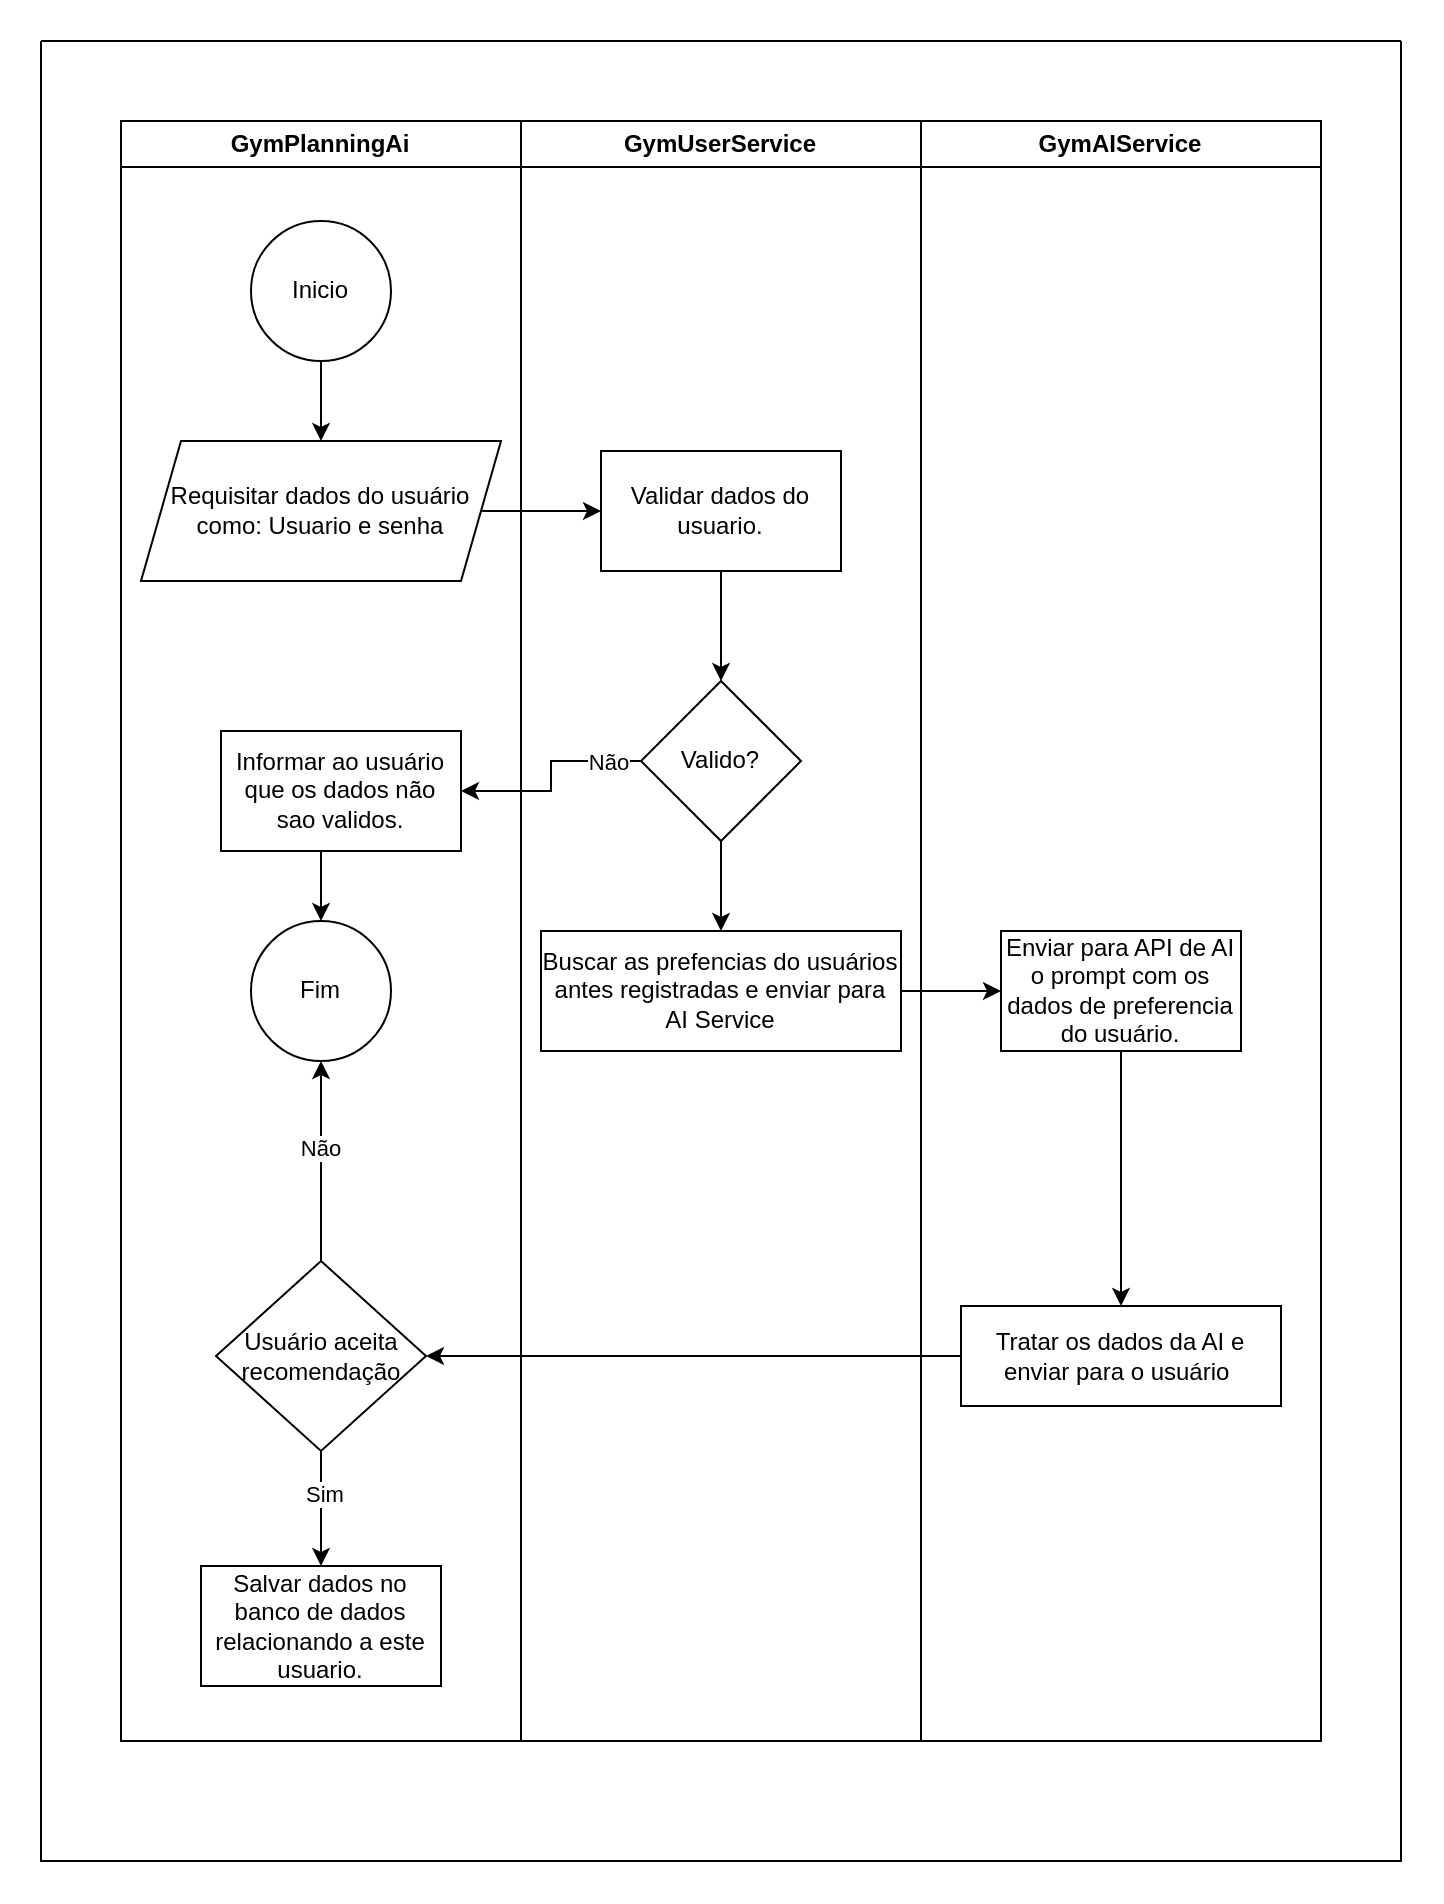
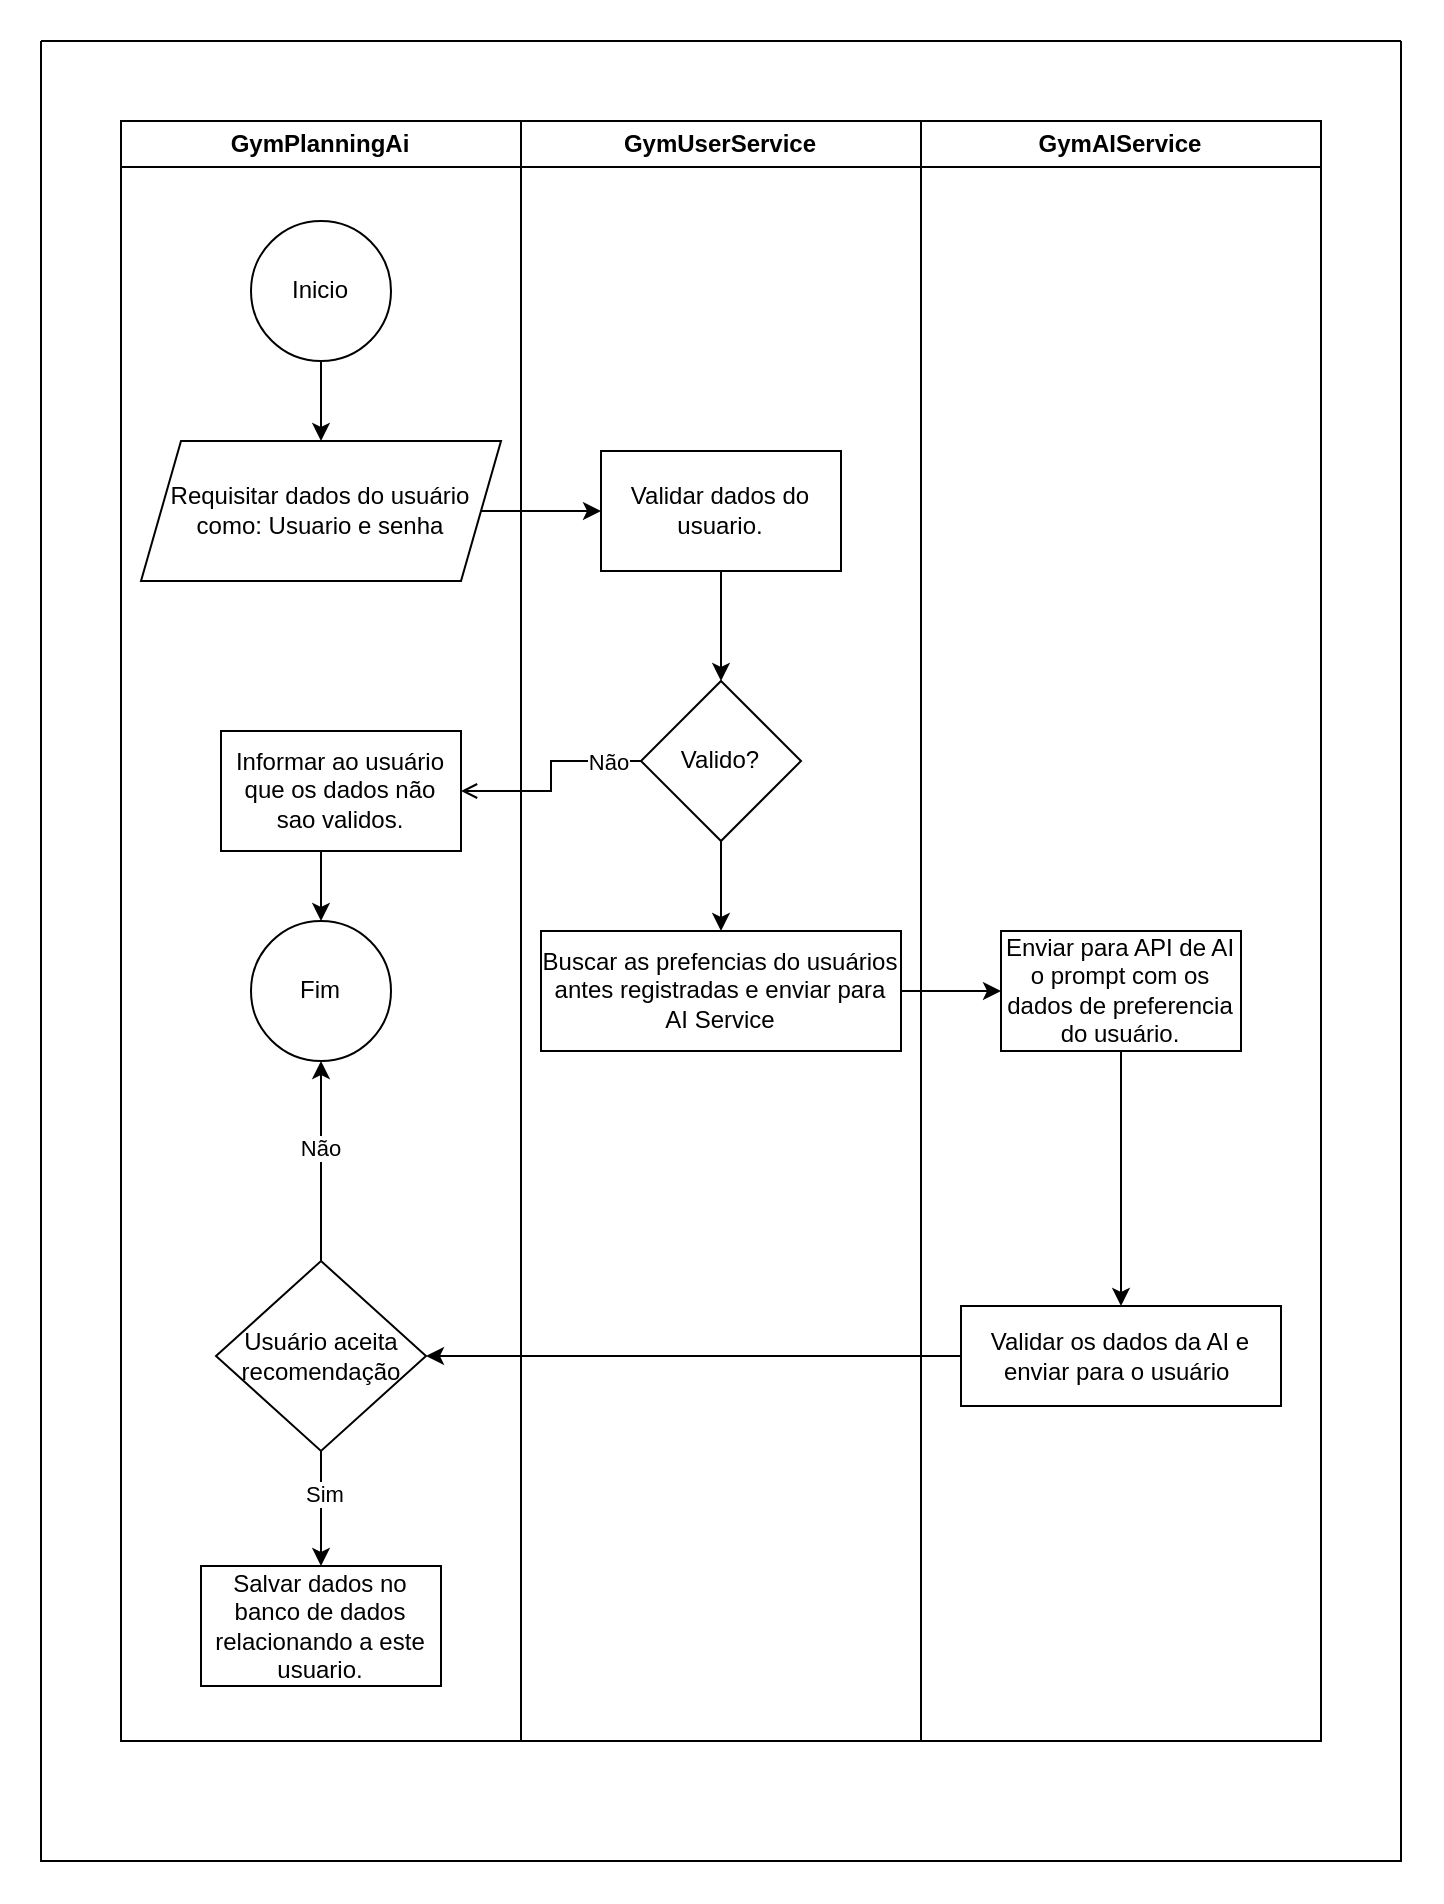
(476, 791) -> (473, 791)
(1121, 1357) -> (1121, 1357)
